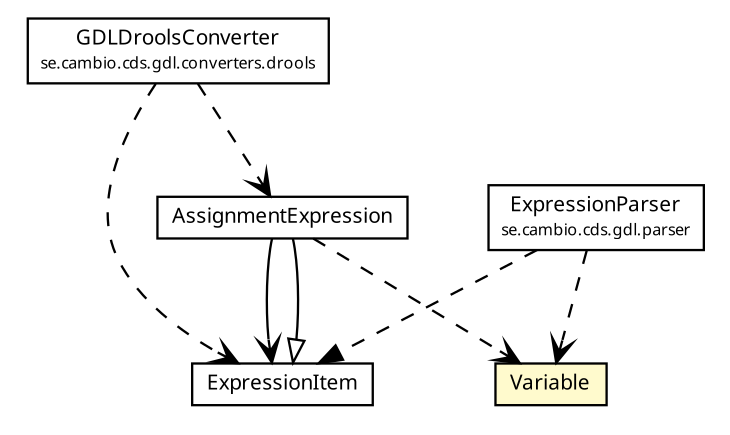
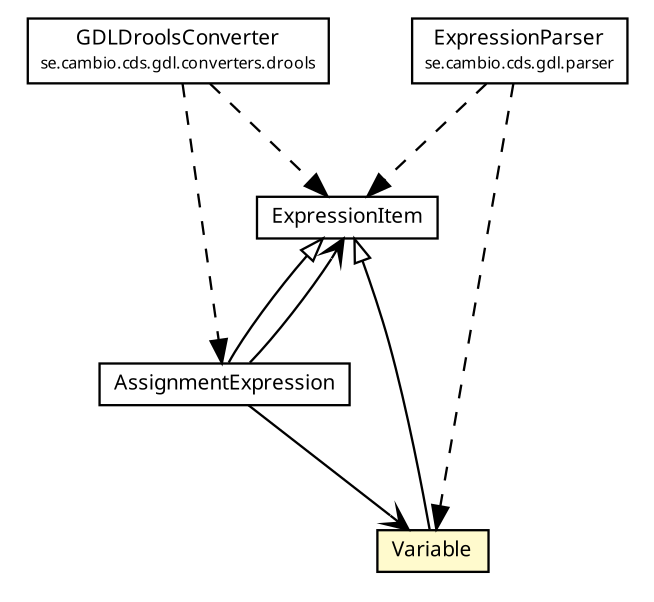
(228, 130) -> (201, 212)
(110, 236) -> (260, 132)
(406, 295) -> (319, 460)
(575, 295) -> (477, 295)
none -> (402, 393)
